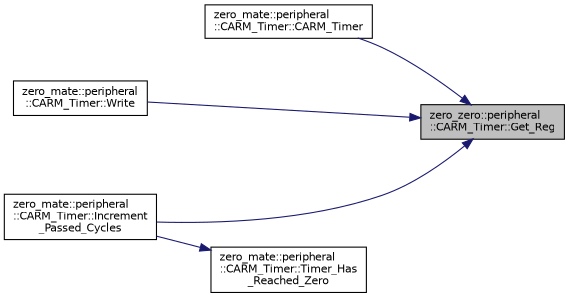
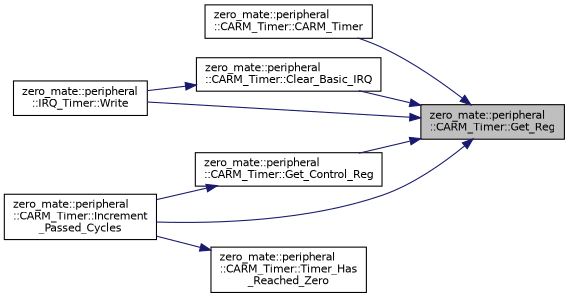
none -> (289, 74)
(80, 98) -> (80, 98)
(493, 122) -> (493, 122)
none -> (289, 169)
